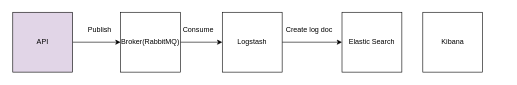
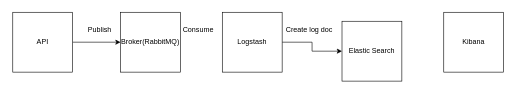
(42, 42) -> (42, 42)
(216, 42) -> none
(372, 42) -> (372, 51)
(453, 42) -> (474, 42)
